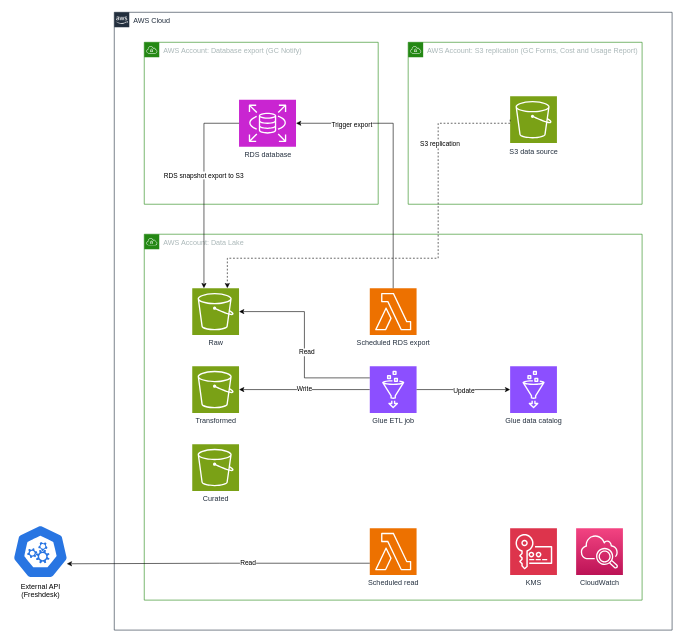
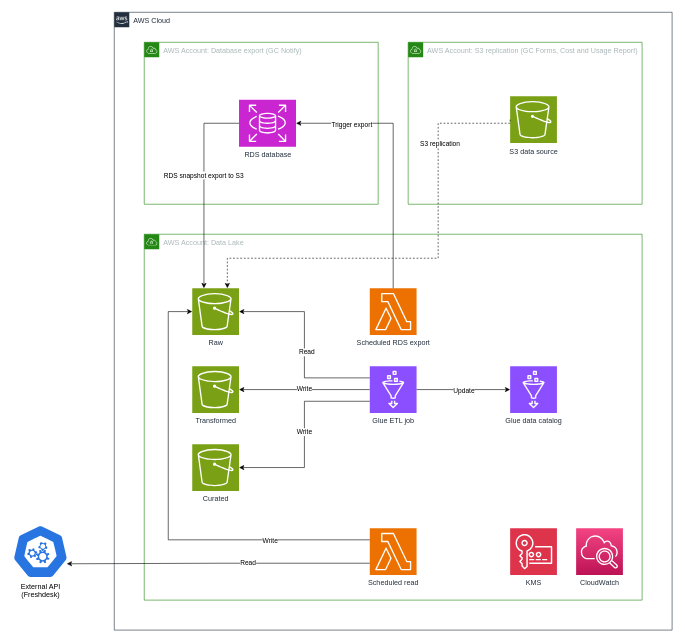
none -> (177, 312)
none -> (305, 465)
